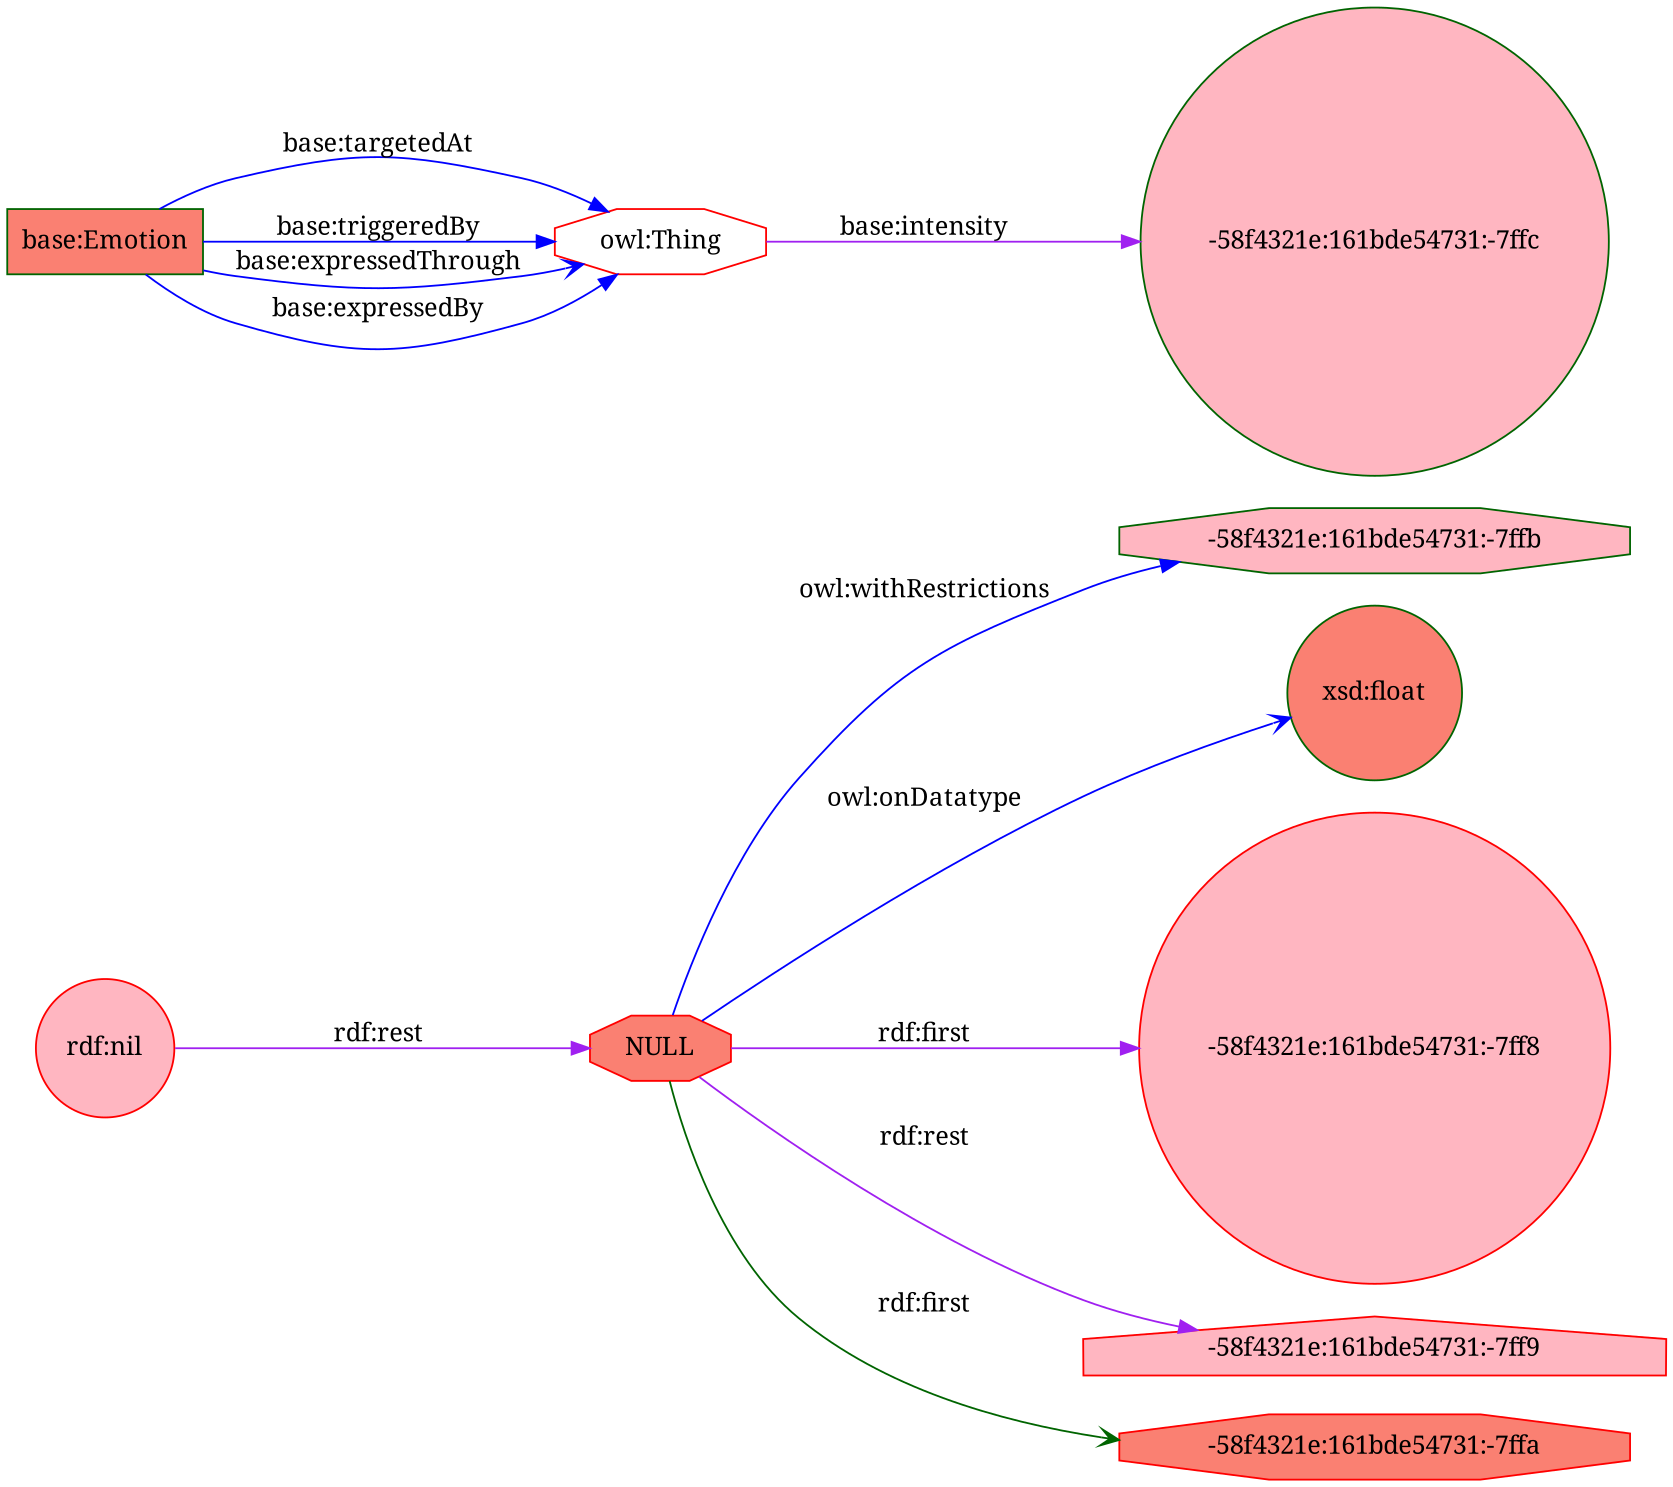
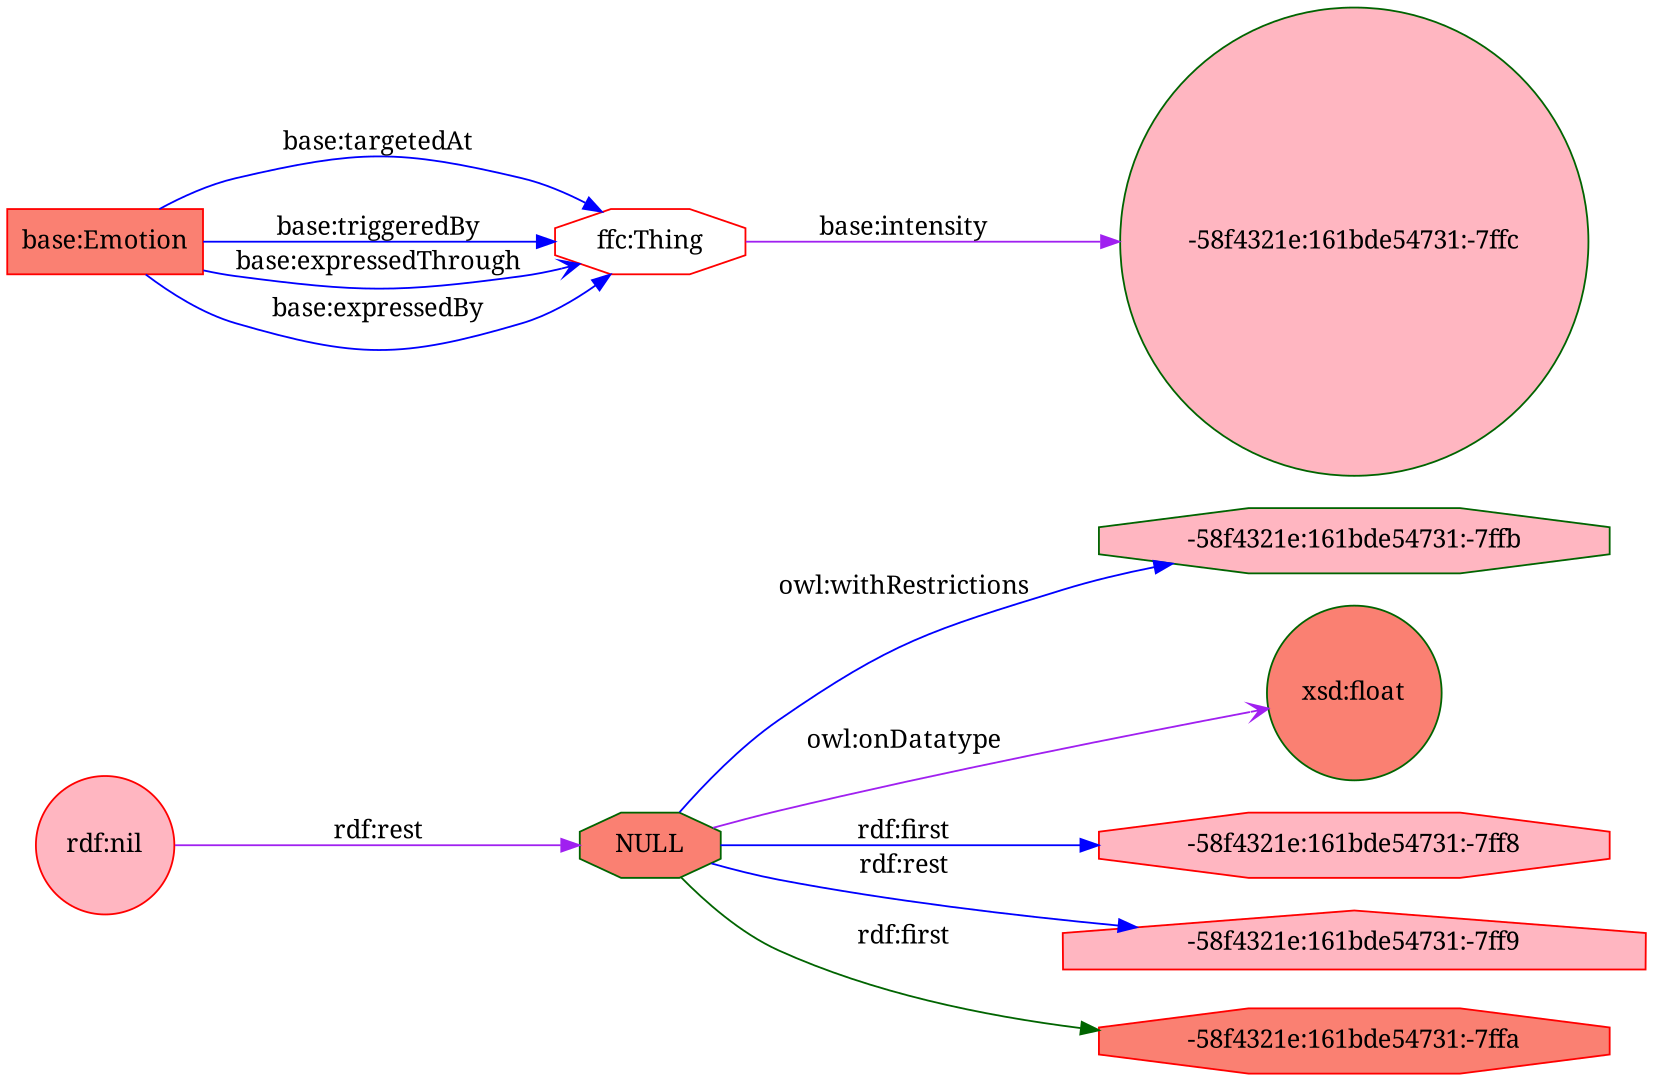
(105, 242) -> (105, 242)
(660, 242) -> (650, 242)
(977, 851) -> (981, 766)
(660, 1048) -> (650, 845)
(926, 1048) -> (900, 845)
(1375, 1048) -> (1354, 845)
(927, 1226) -> (914, 902)
(821, 1334) -> (868, 984)
